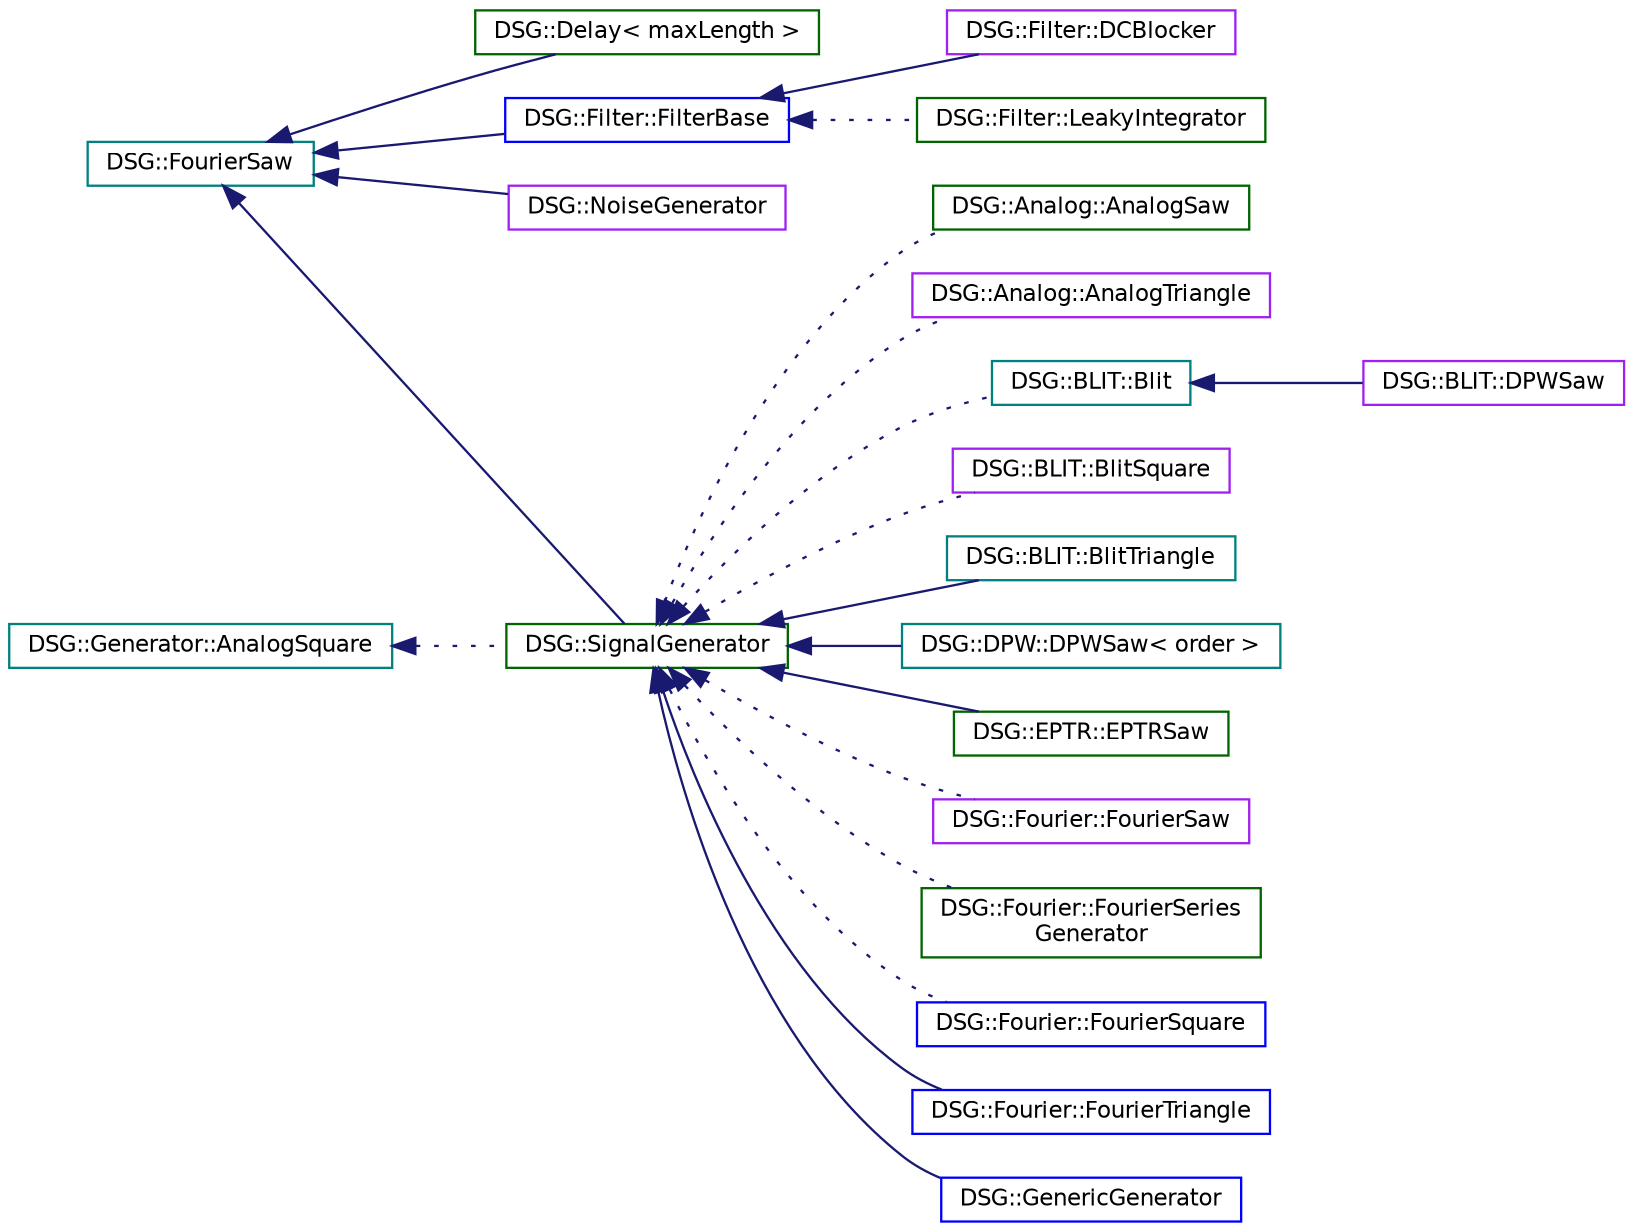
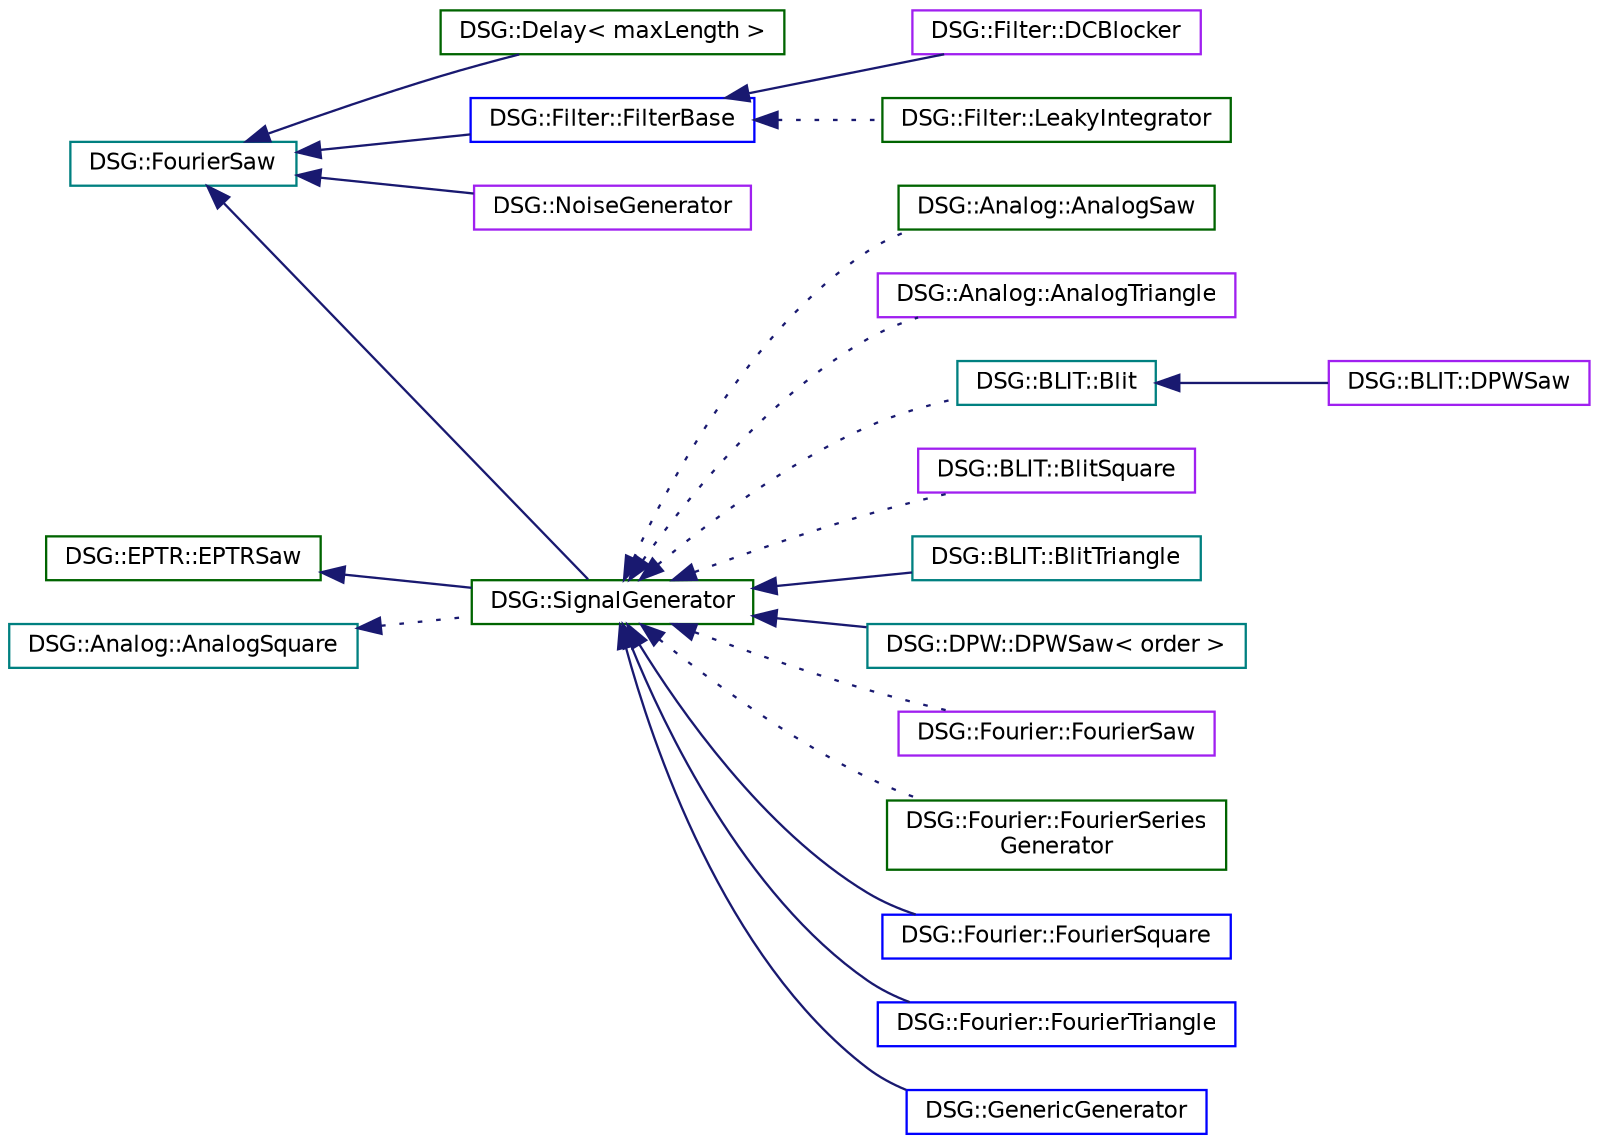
(201, 646) -> (183, 646)
(881, 692) -> (408, 581)
(784, 869) -> (758, 801)
